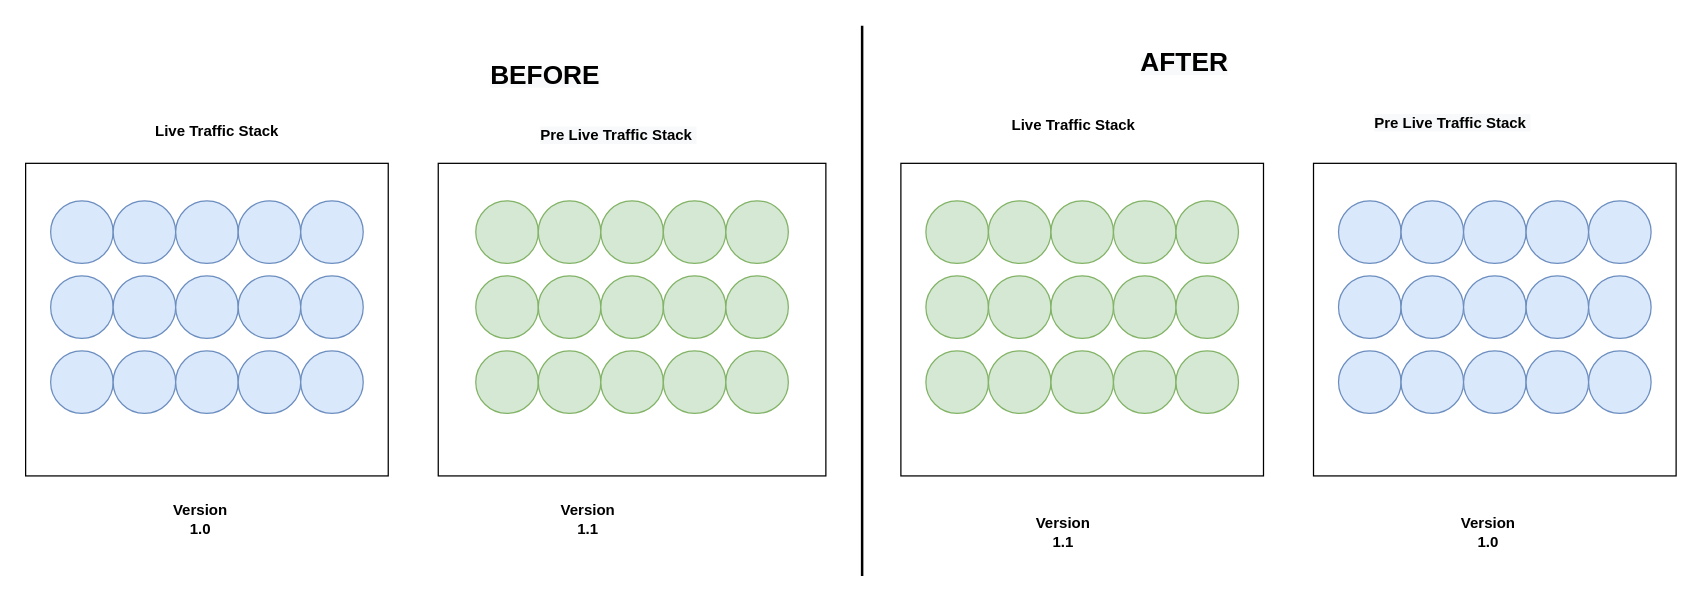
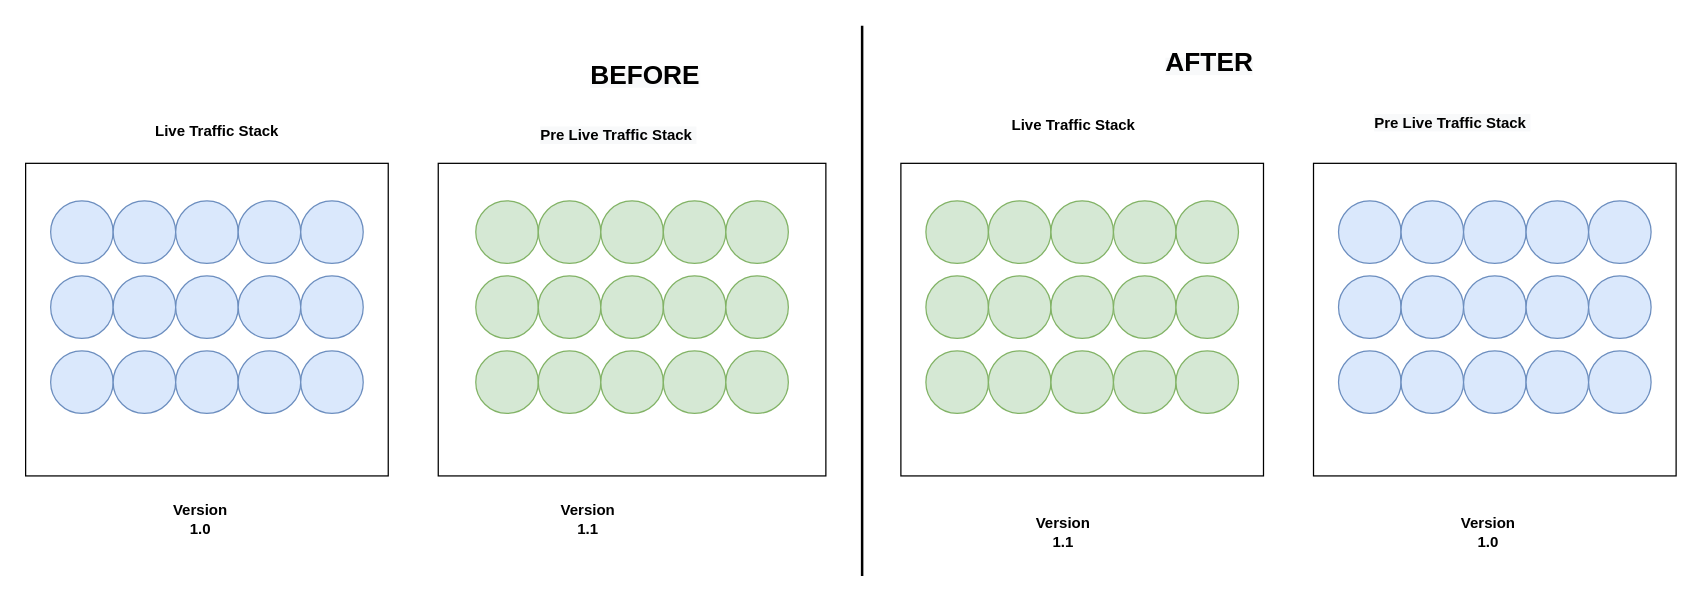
(1194, 57) -> (1219, 57)
(544, 69) -> (644, 69)
